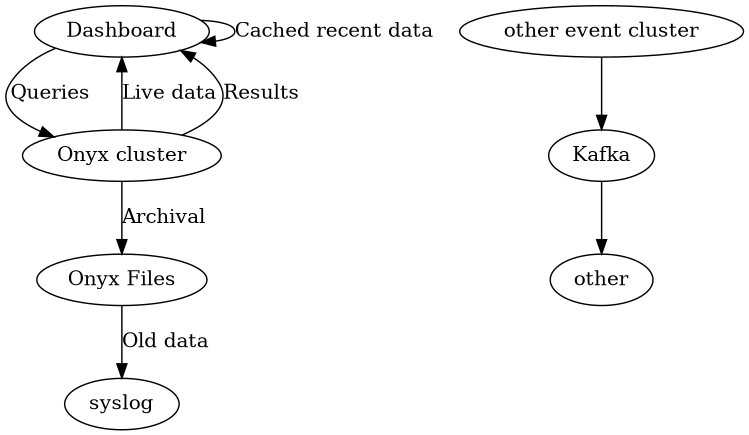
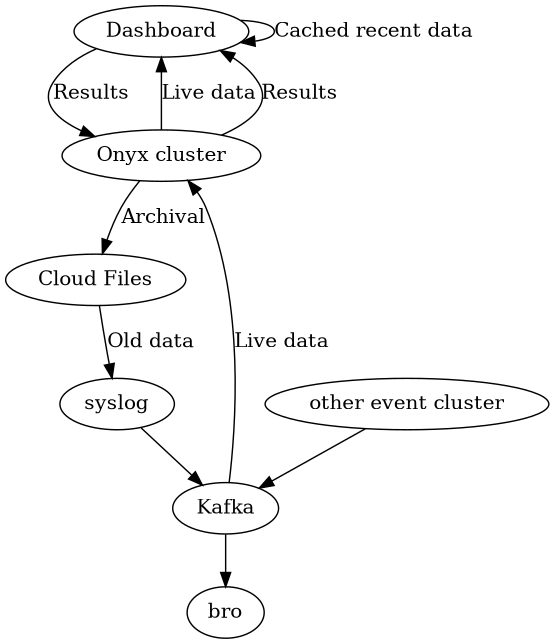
(50, 94) -> (91, 94)
(122, 280) -> (96, 280)
(602, 280) -> (226, 613)
none -> (233, 334)
none -> (166, 452)
